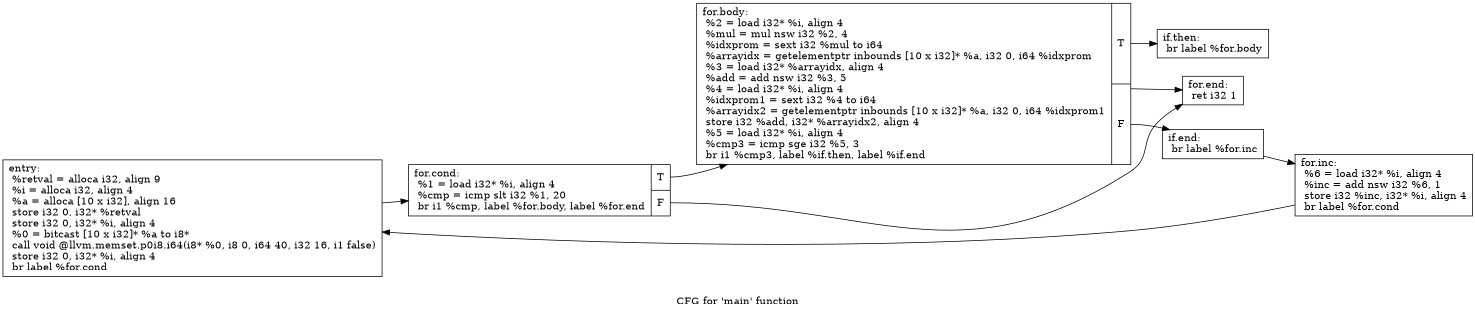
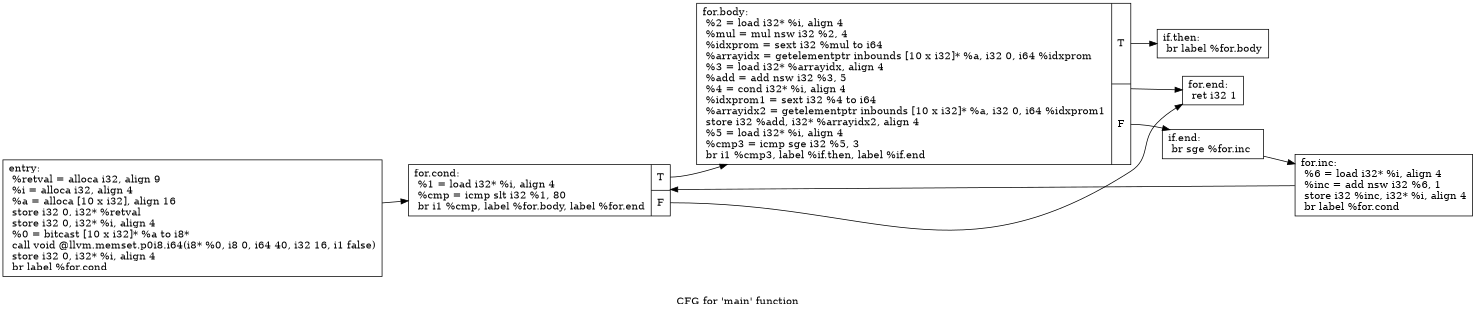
(773, 89) -> (774, 89)
(1213, 149) -> (1209, 149)
(491, 195) -> (491, 195)
(843, 244) -> (986, 188)
